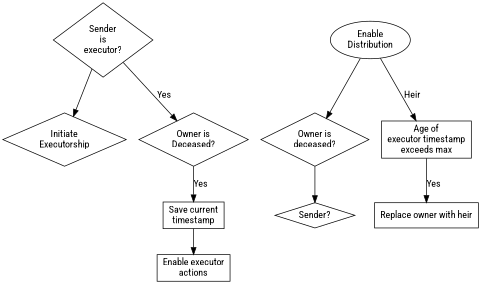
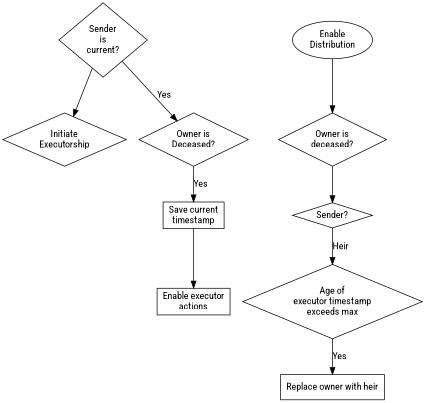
(103, 40) -> (103, 40)
(396, 86) -> (332, 243)
(426, 140) -> (332, 302)
